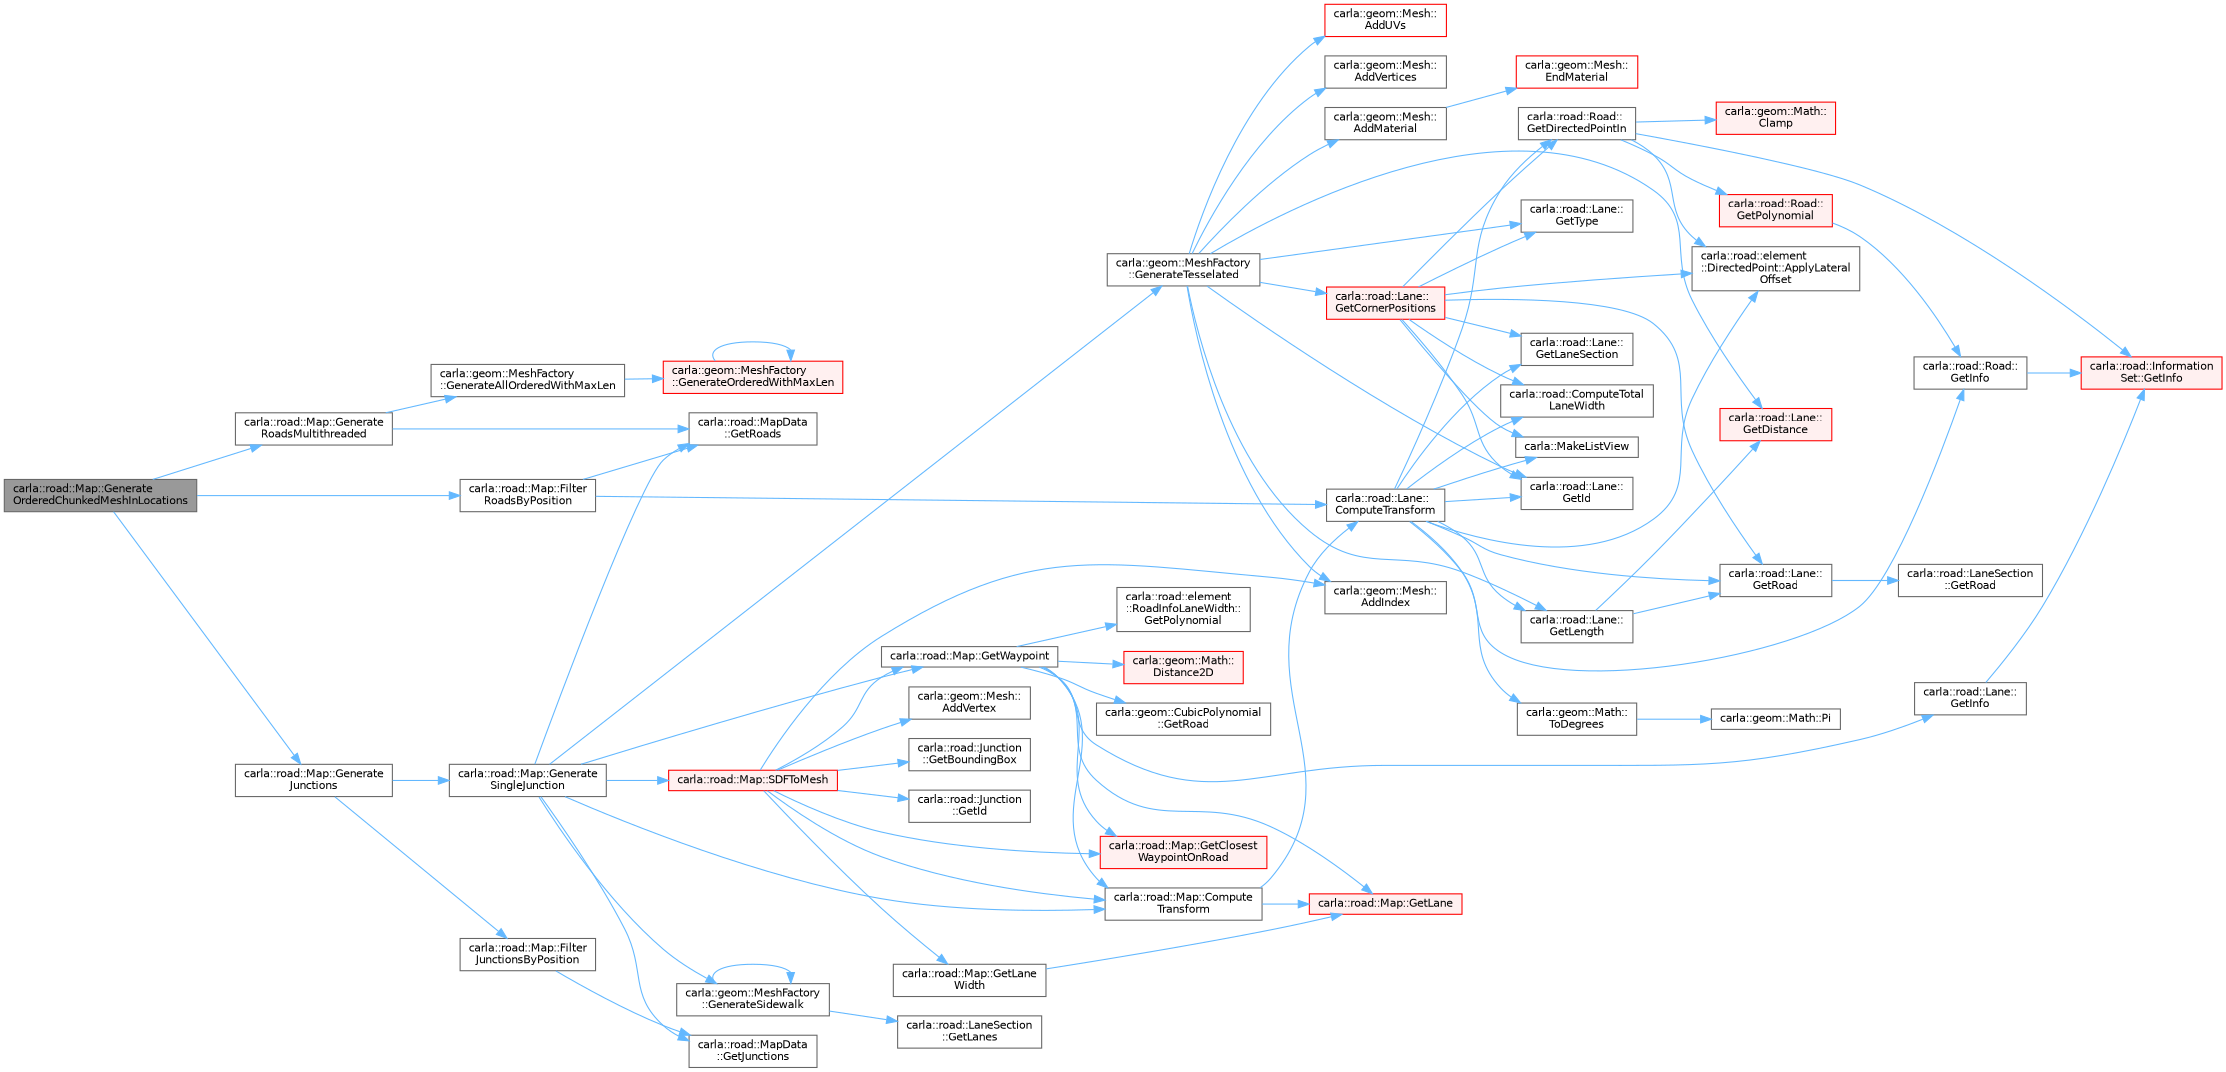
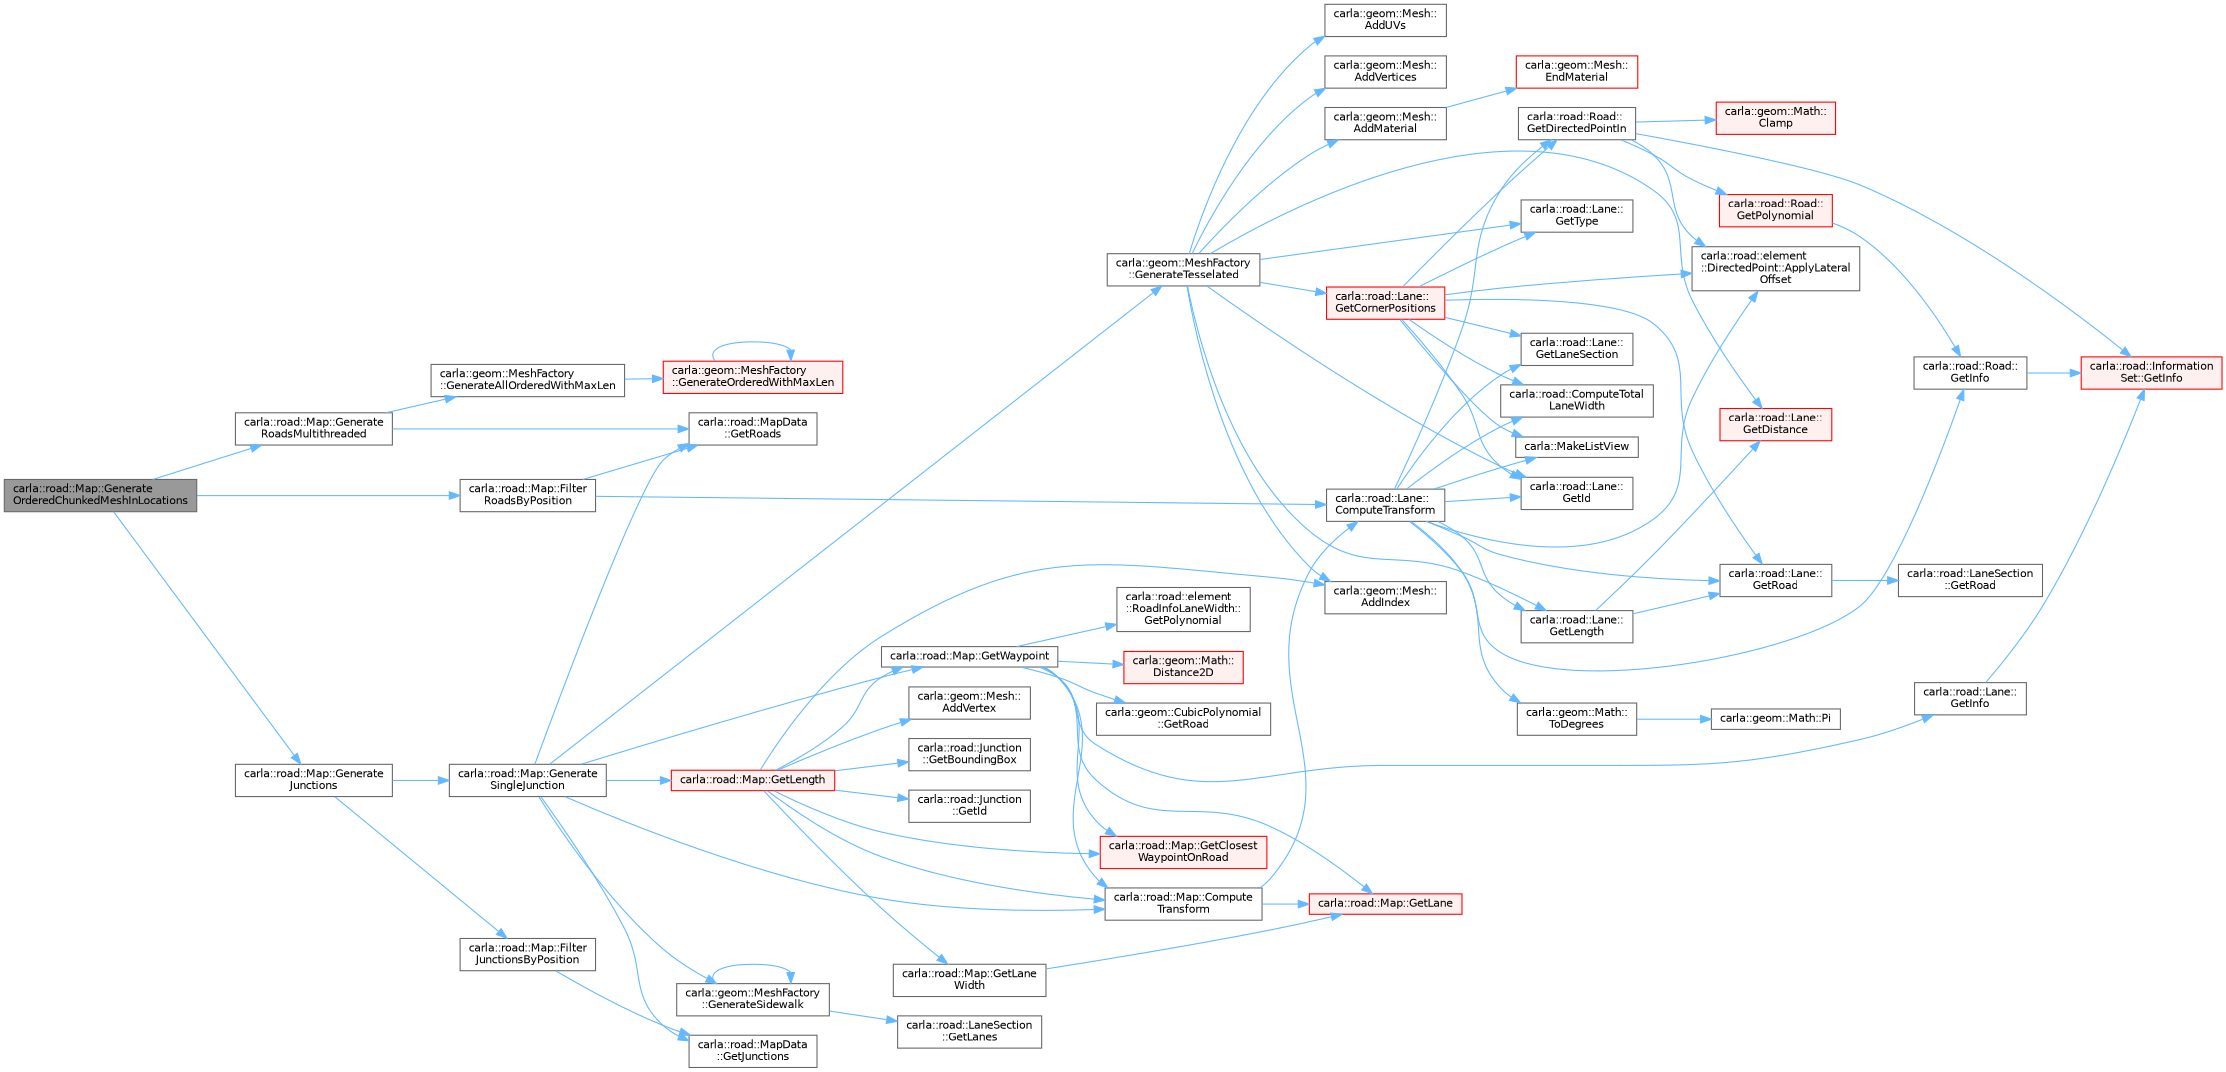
(1386, 20) -> (1386, 20)
(753, 780) -> (753, 780)
